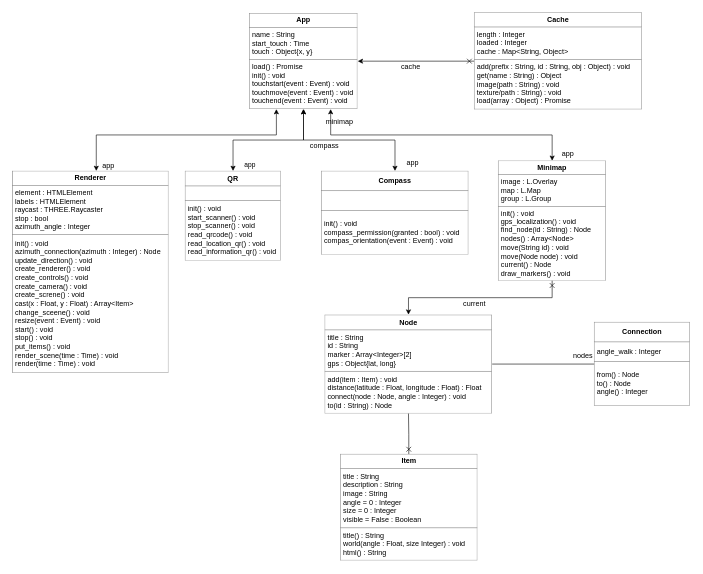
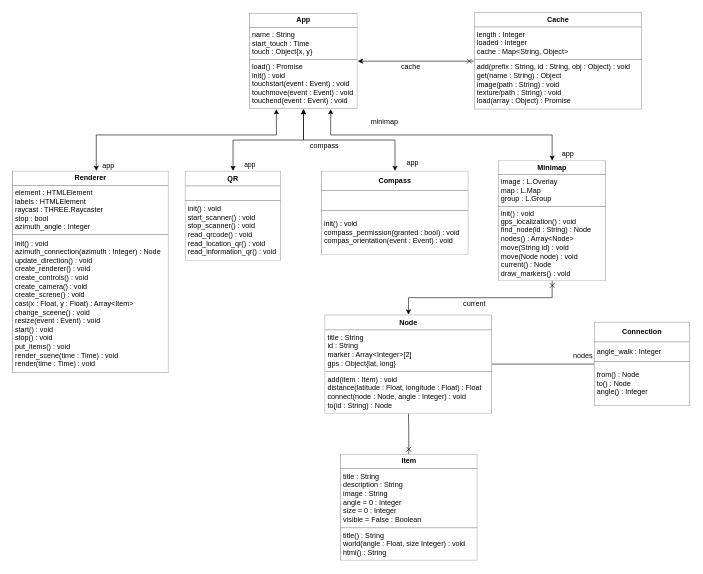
(343, 122) -> (388, 122)
